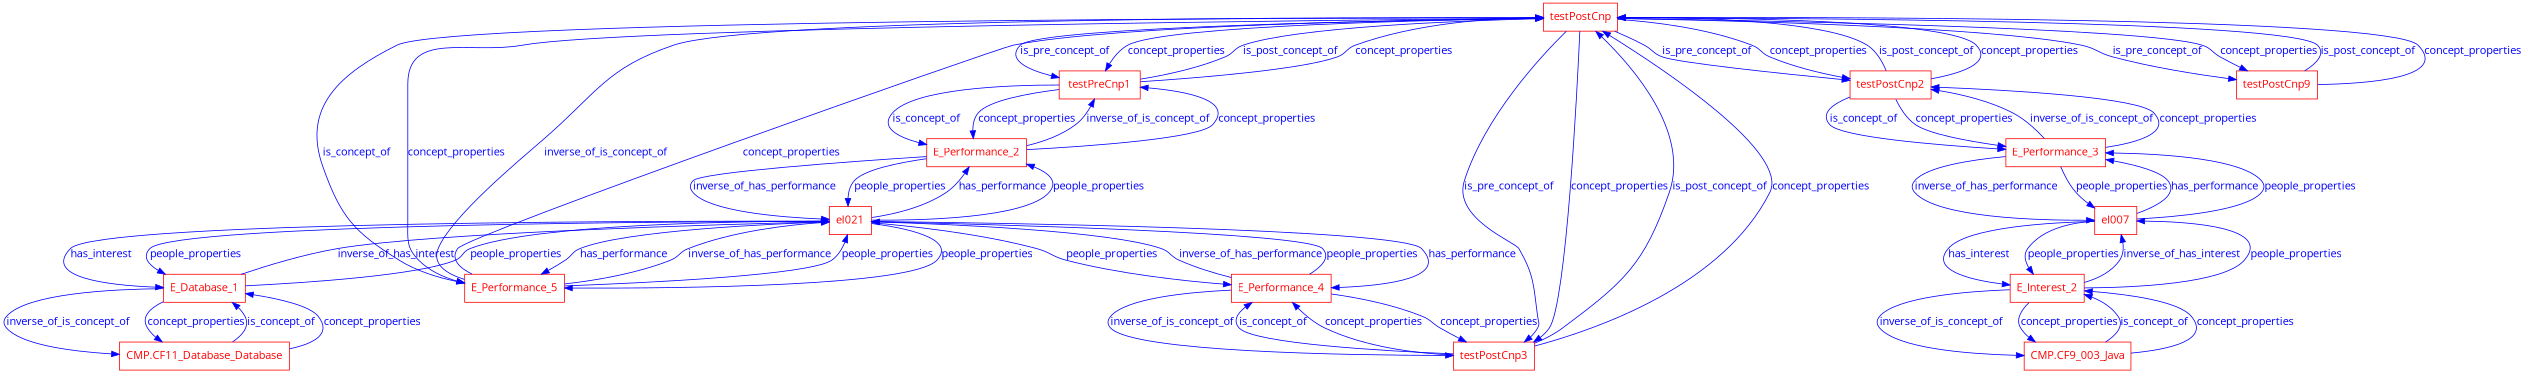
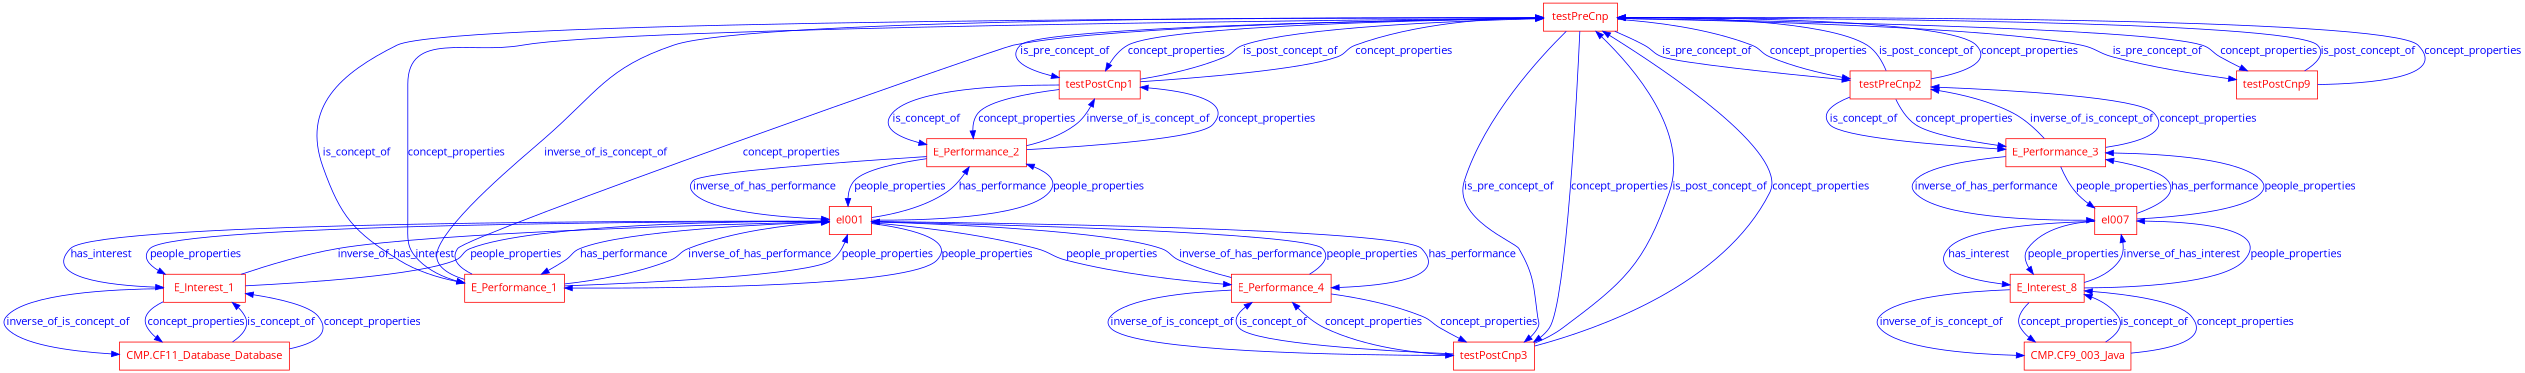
(1580, 17) -> (1580, 17)
(1100, 85) -> (1100, 85)
(1891, 85) -> (1891, 85)
(850, 221) -> (850, 221)
(204, 288) -> (204, 288)
(515, 288) -> (515, 288)
(2047, 288) -> (2047, 288)
